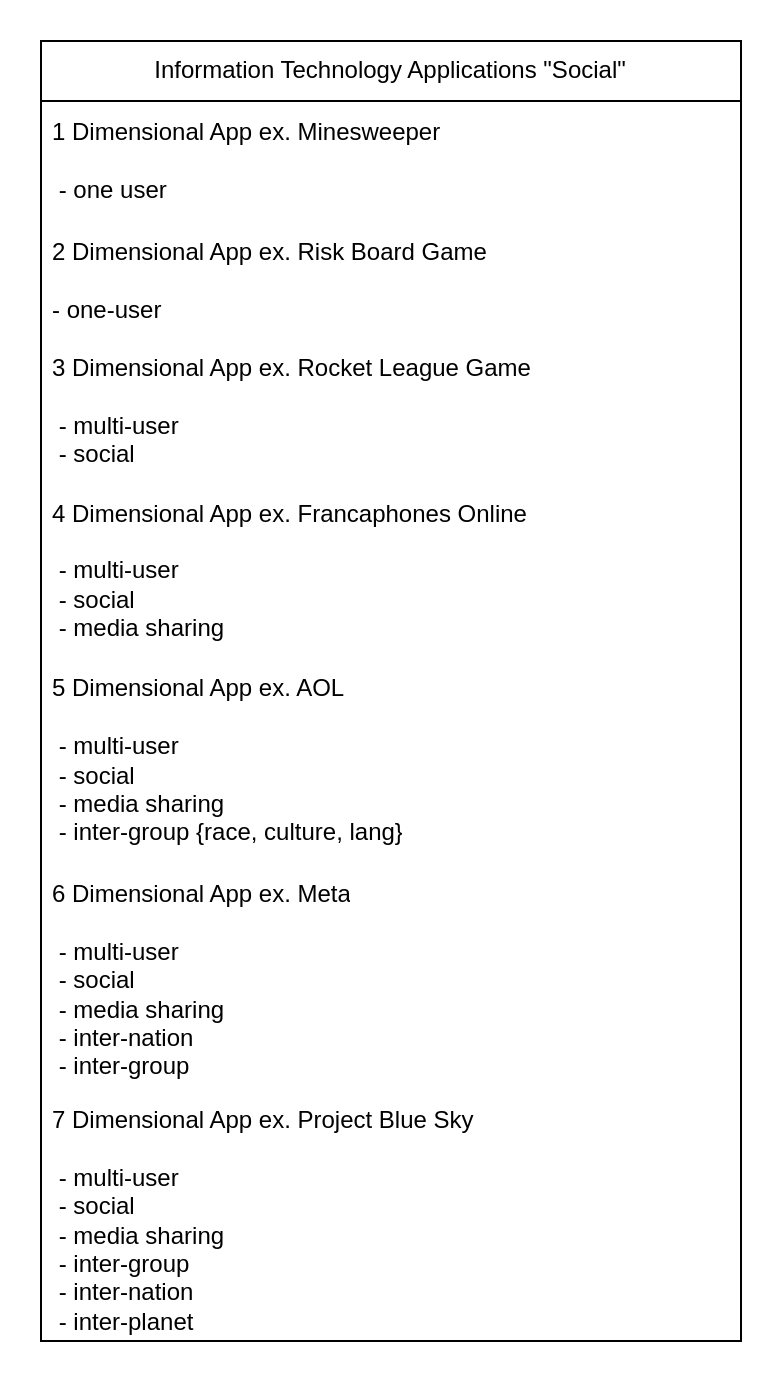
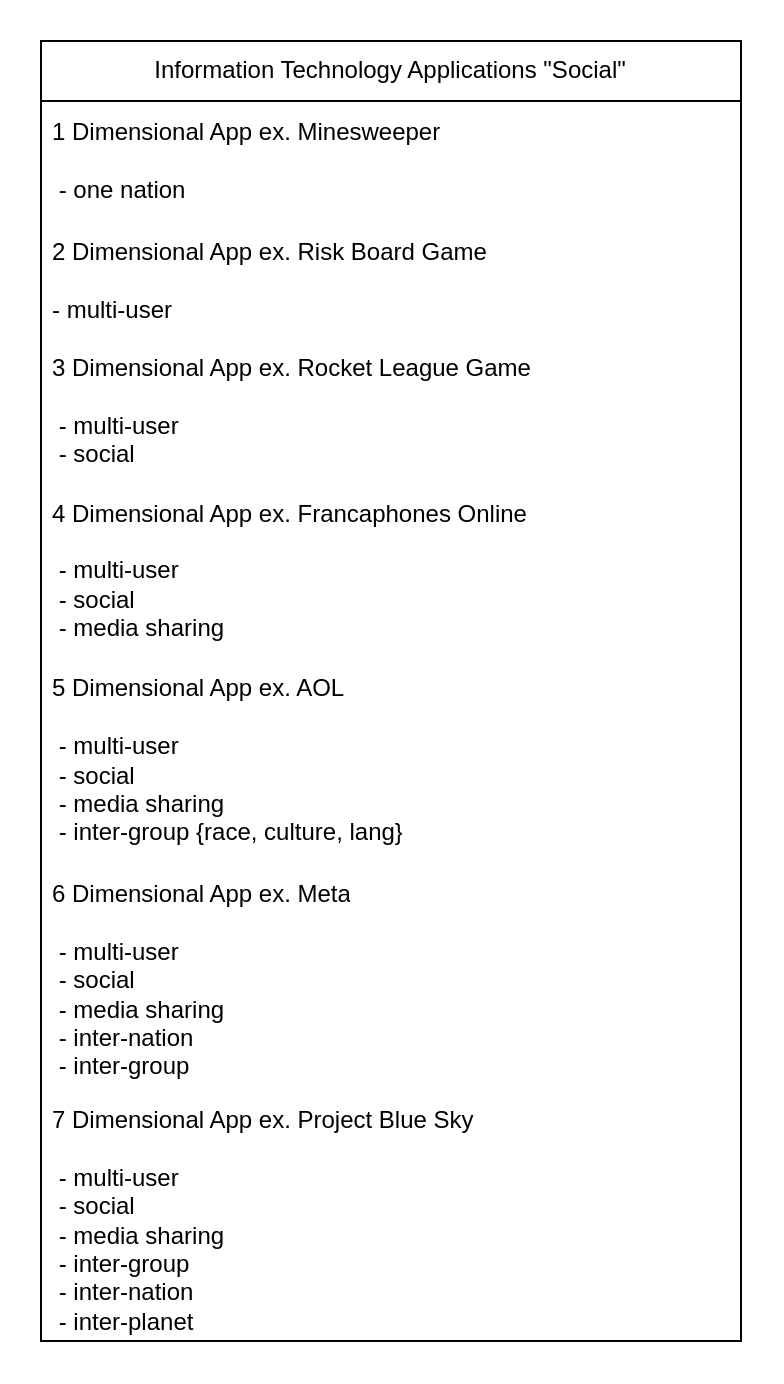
(247, 161) -> (247, 161)
(267, 281) -> (267, 281)
